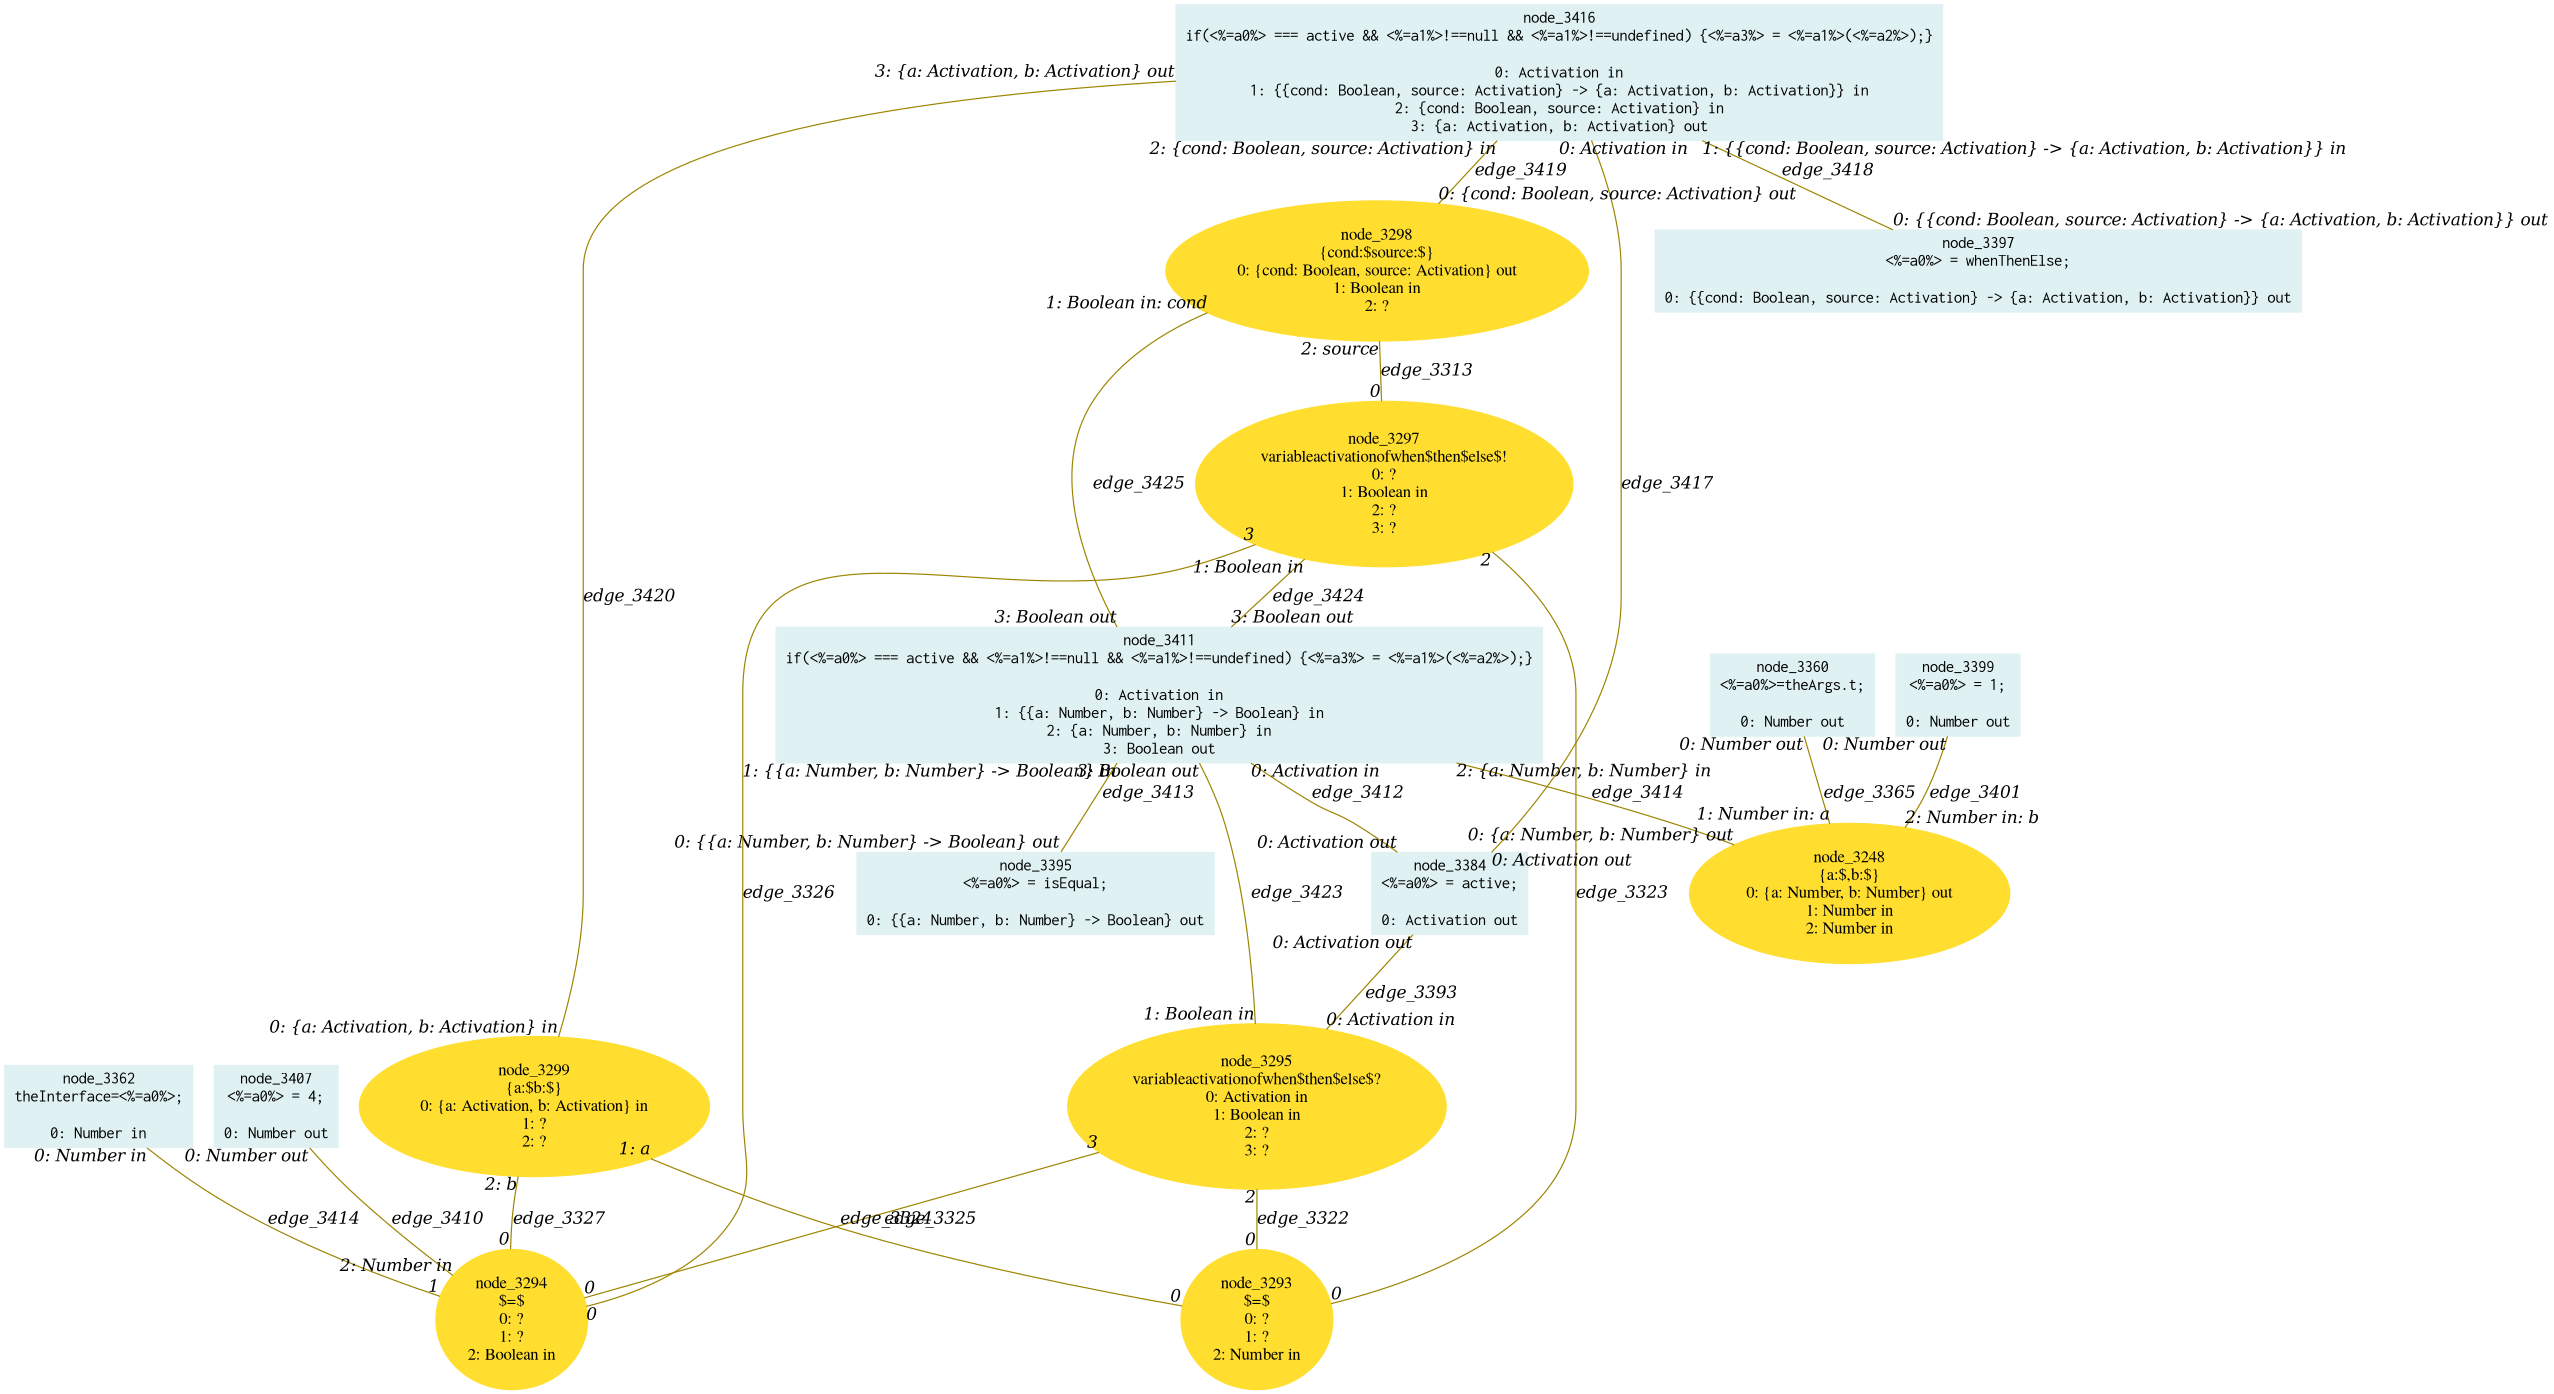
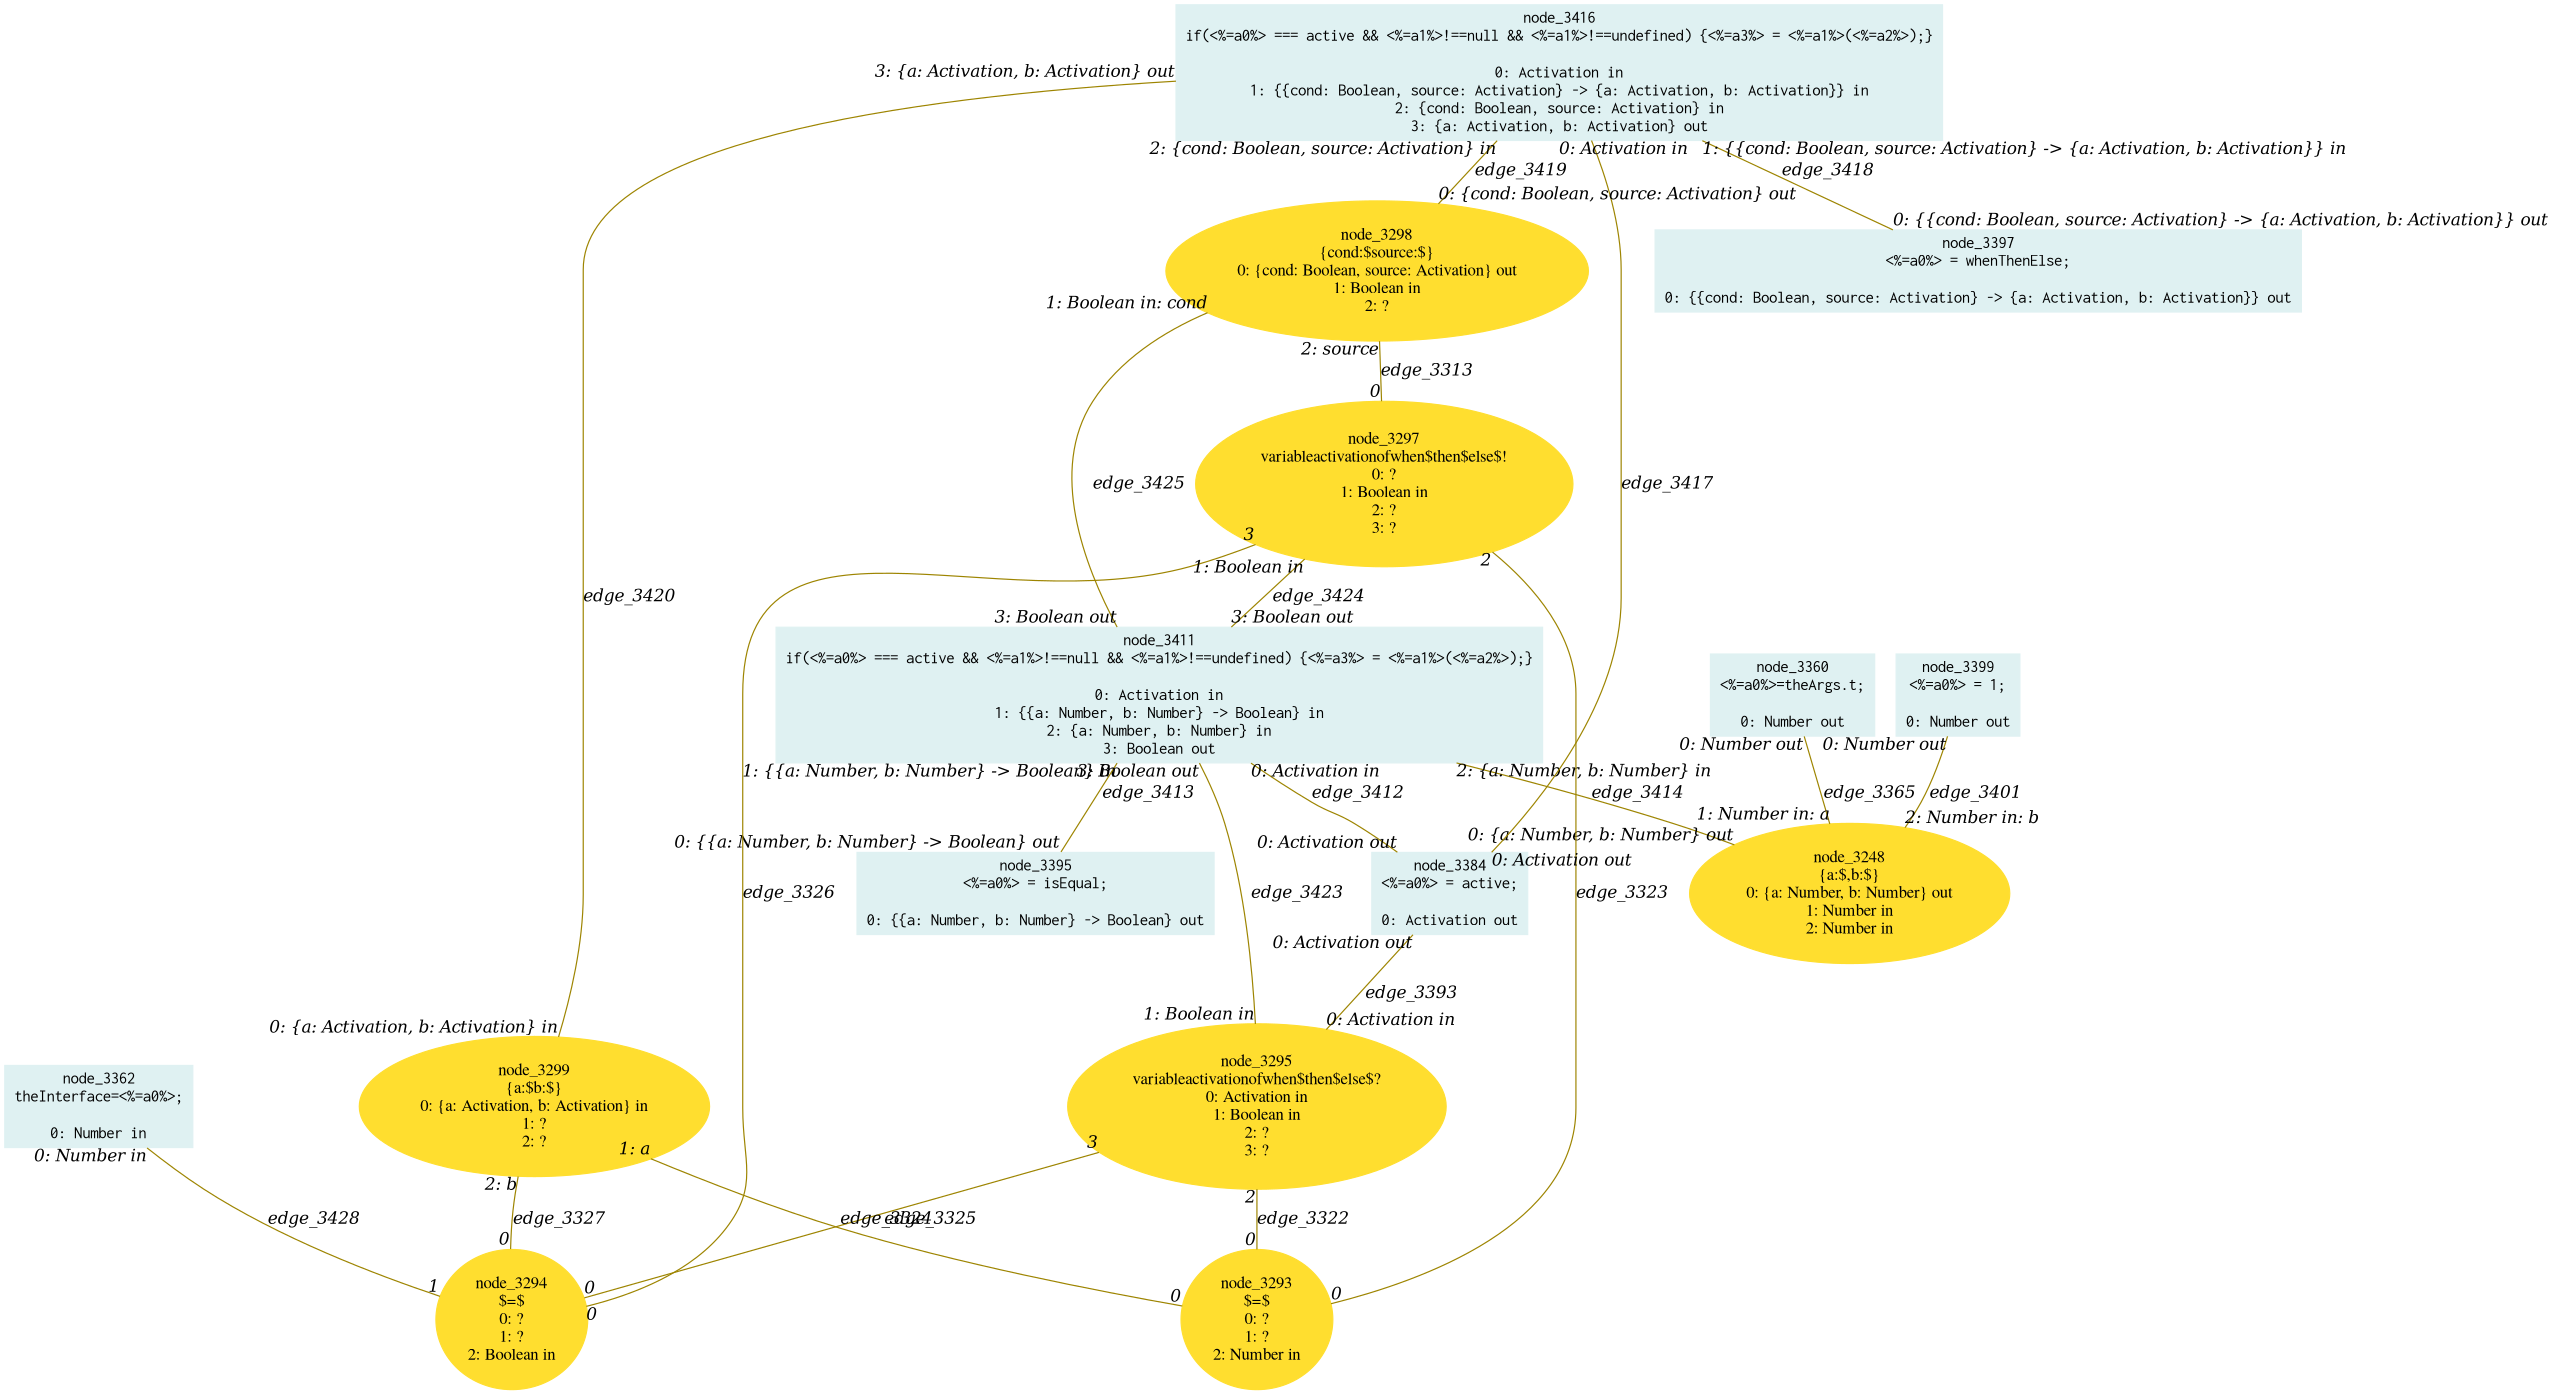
(276, 1107) -> none
(314, 1219) -> (314, 1219)
